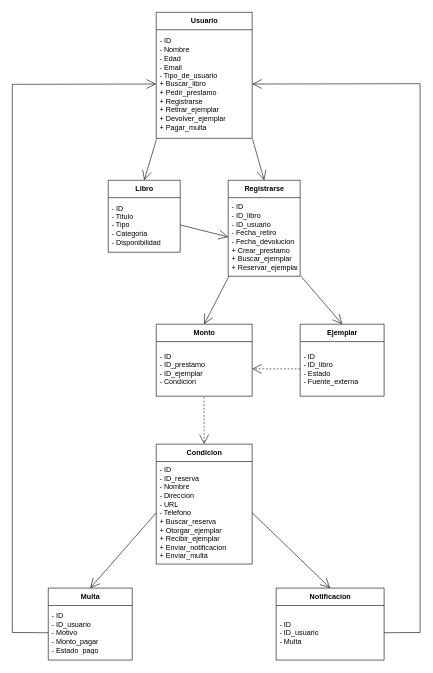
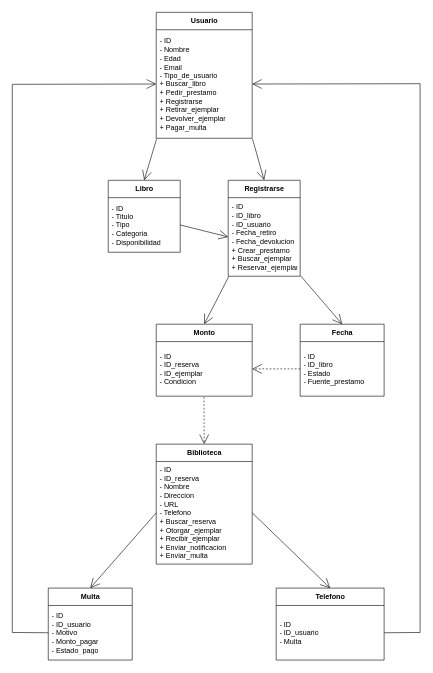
(343, 333) -> (343, 333)
(185, 369) -> (184, 369)
(335, 369) -> (337, 369)
(205, 453) -> (205, 453)
(331, 597) -> (331, 597)
